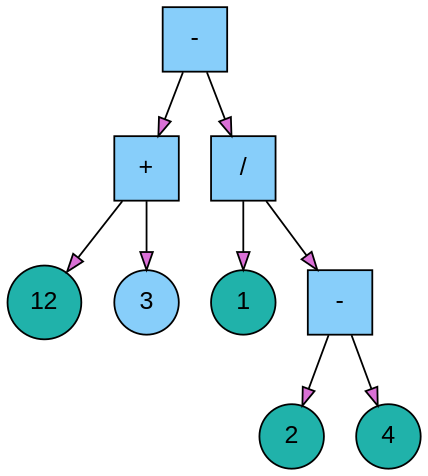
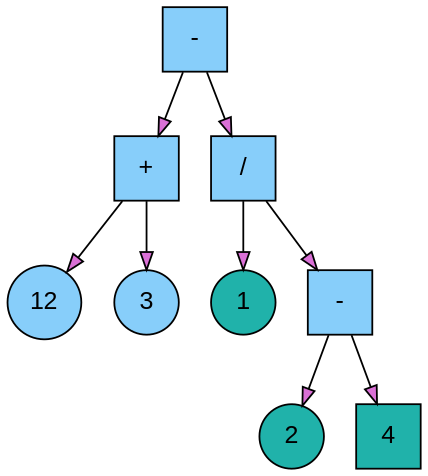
(44, 302) -> (44, 302)
(388, 436) -> (388, 436)
